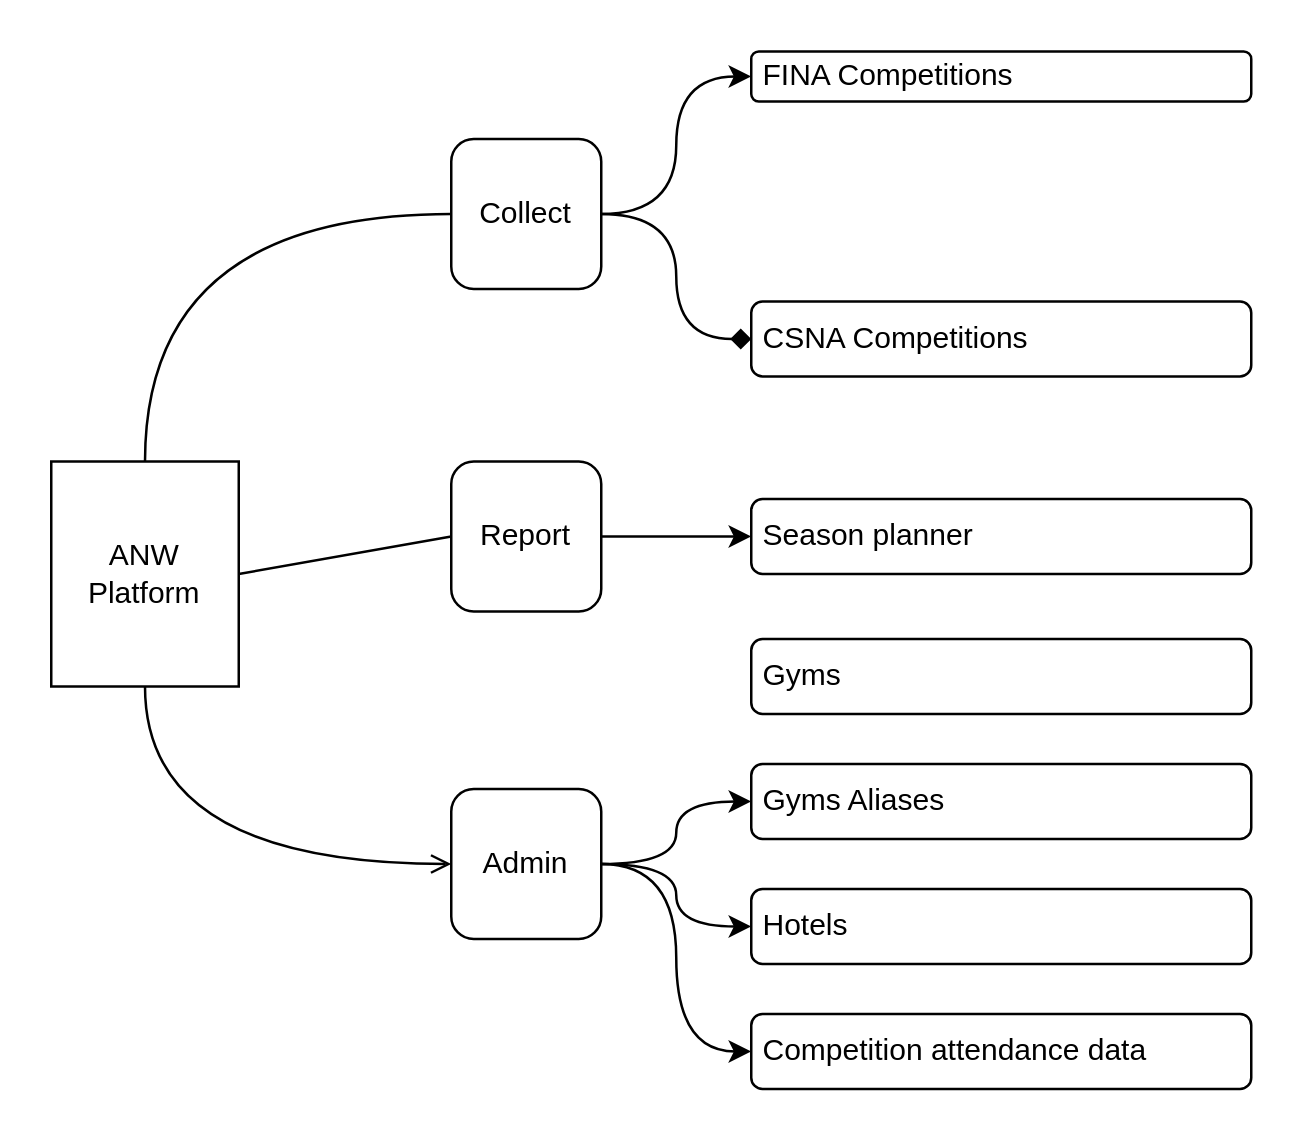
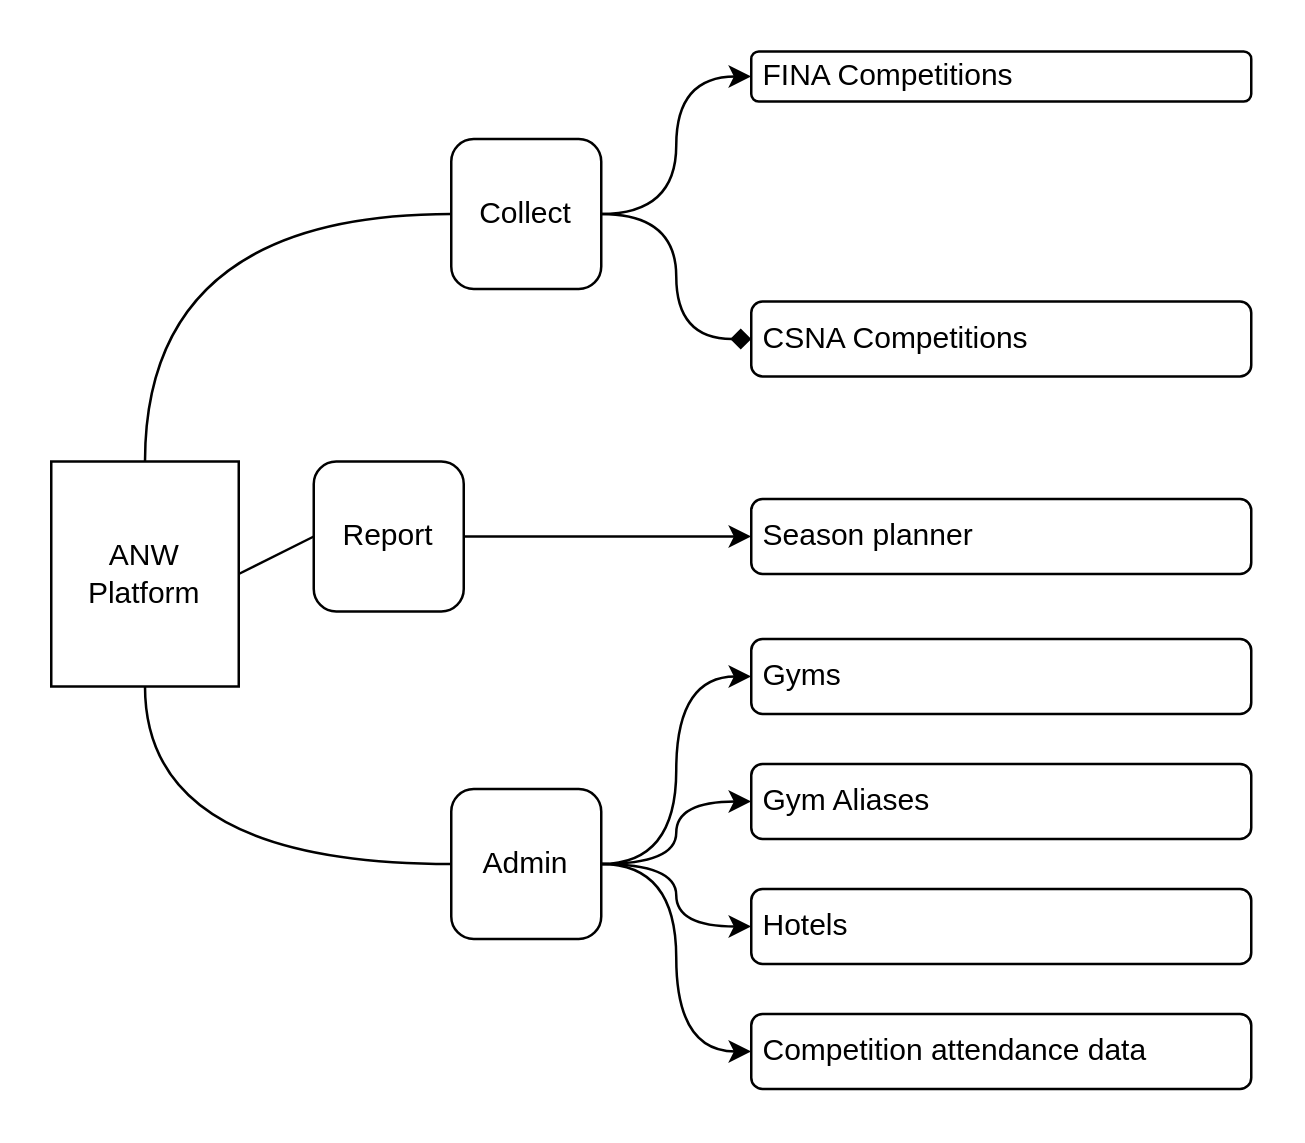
(526, 536) -> (389, 536)
none -> (677, 757)
(853, 801) -> (844, 801)
(442, 864) -> (444, 864)
